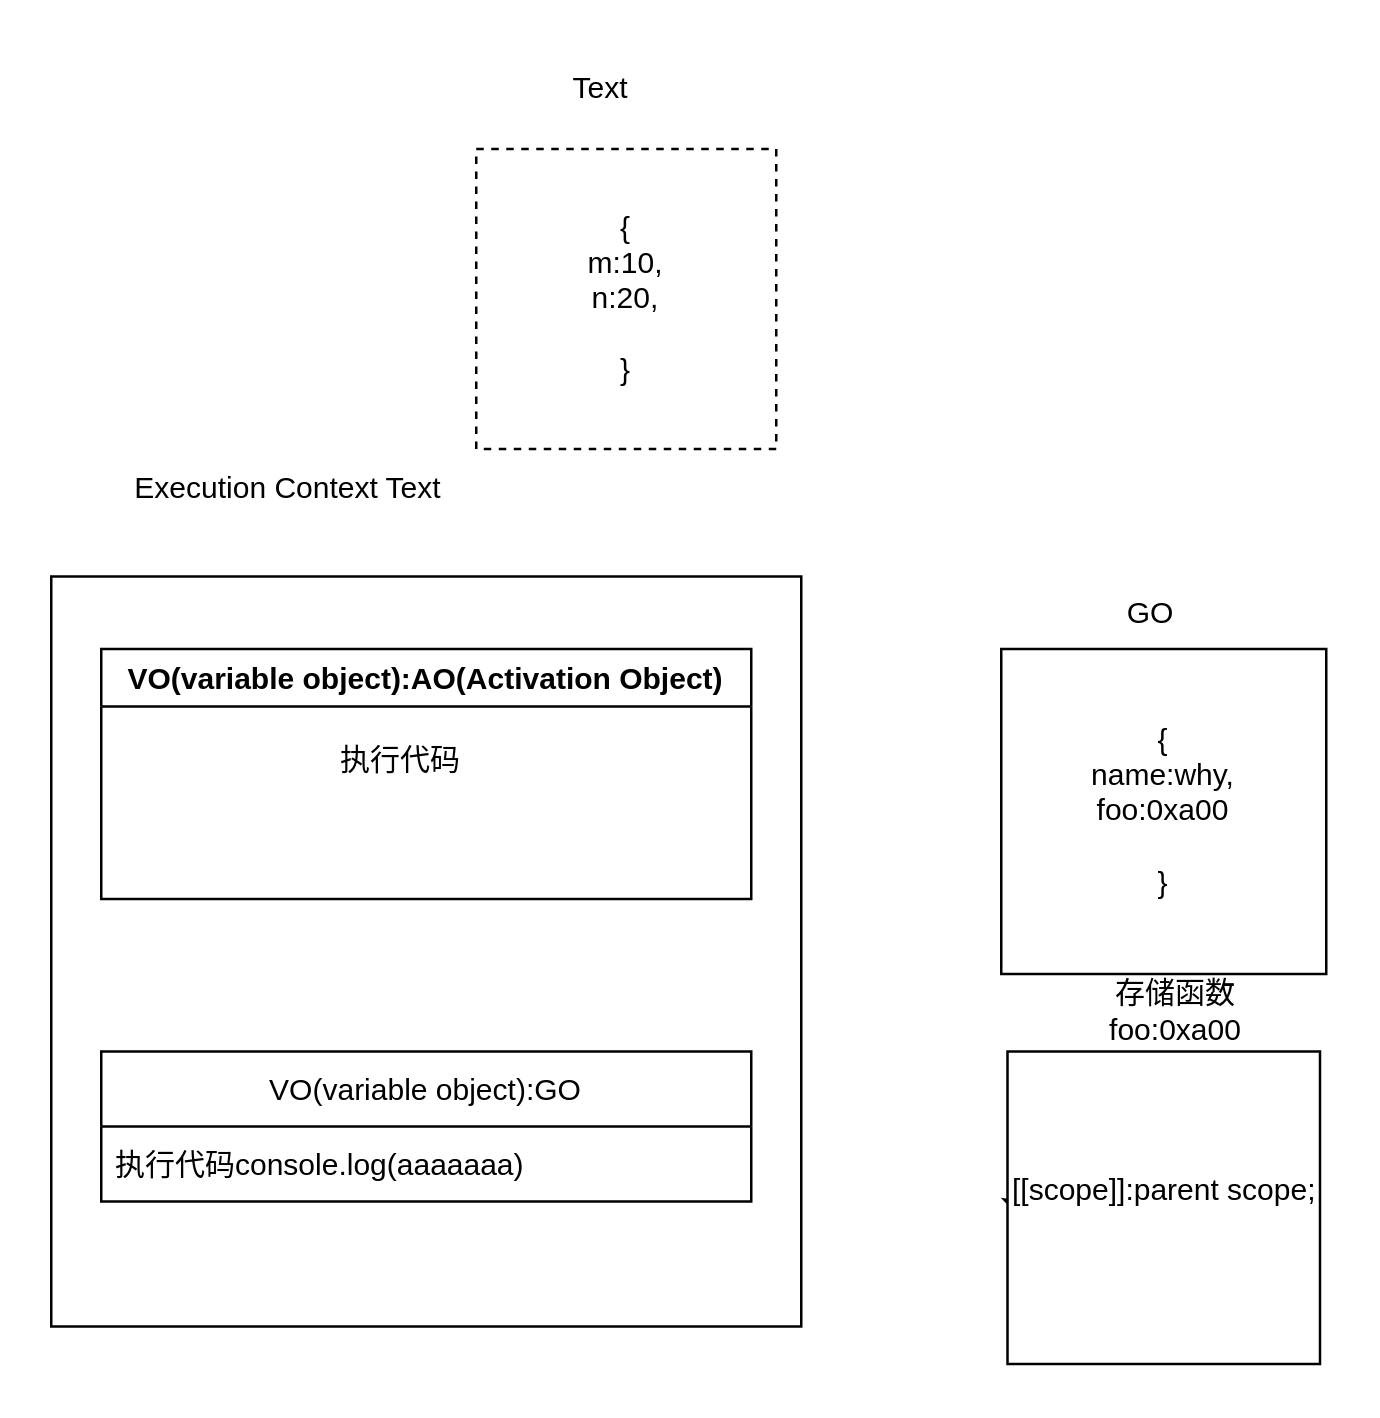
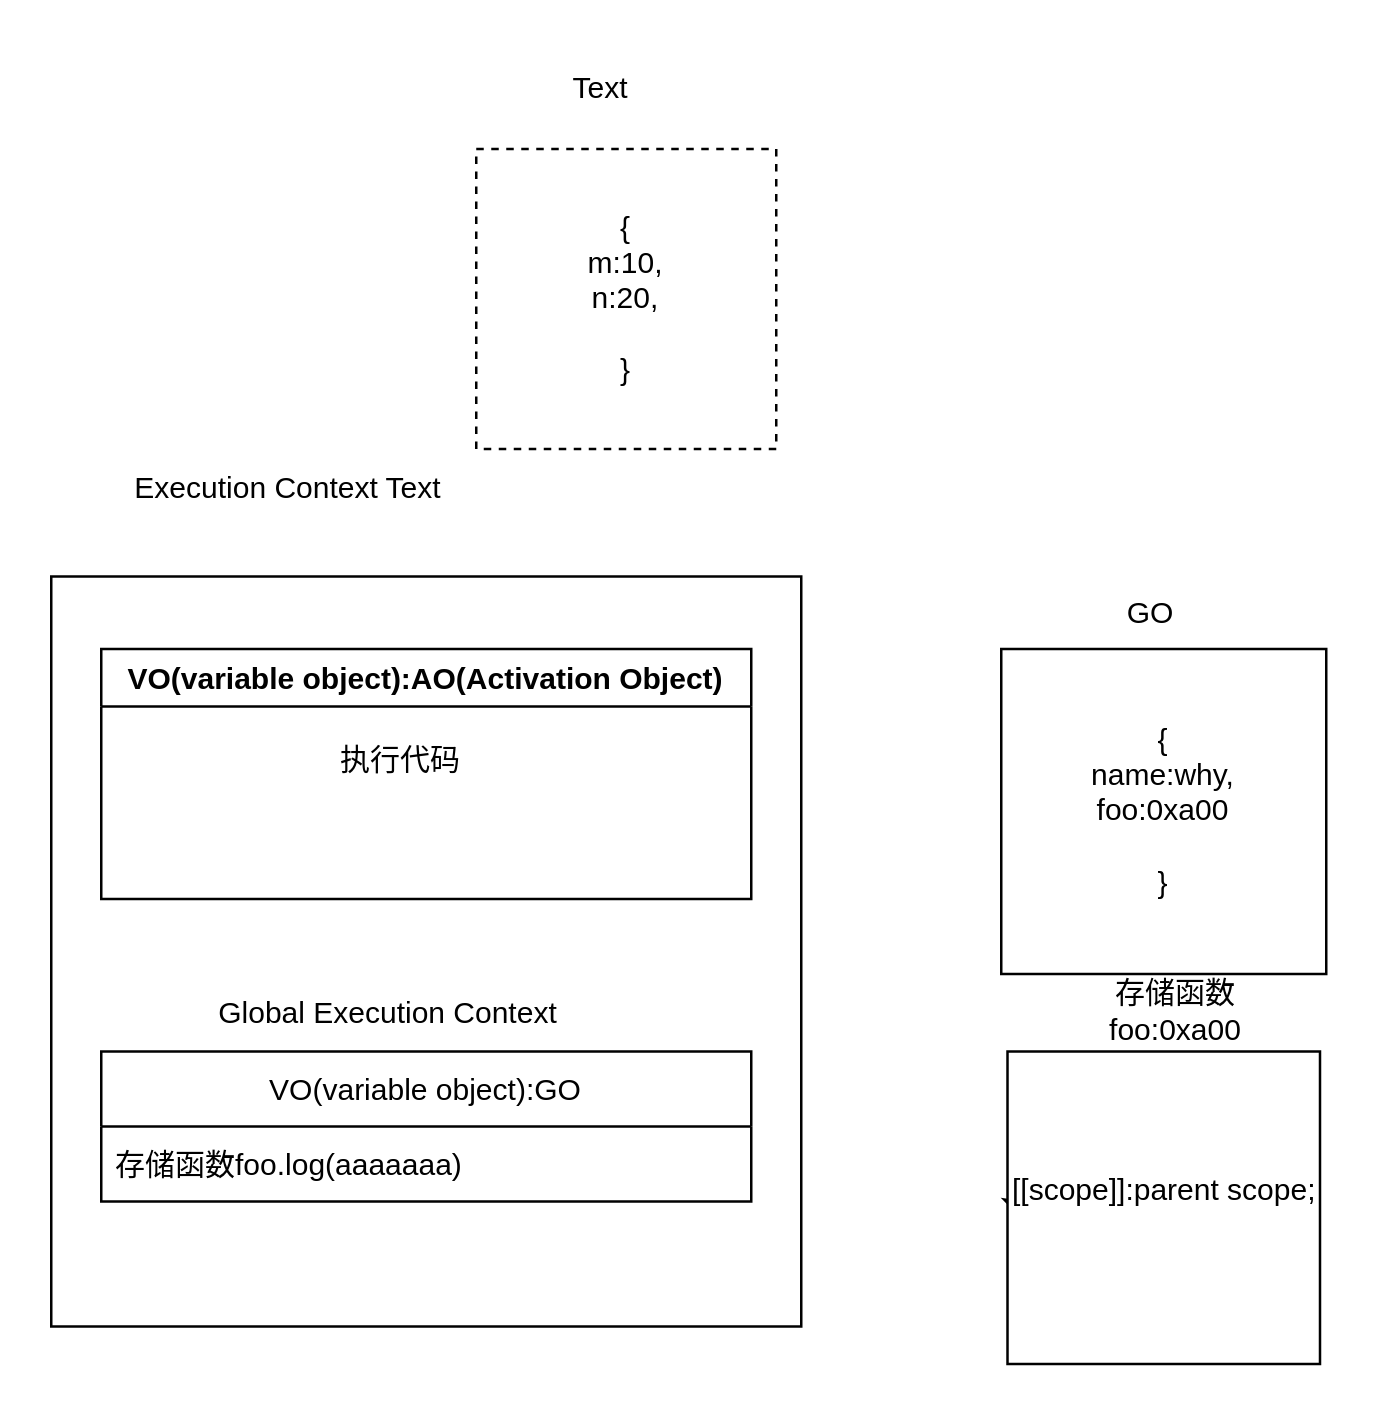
none -> (389, 1014)
(331, 1165) -> (302, 1165)
